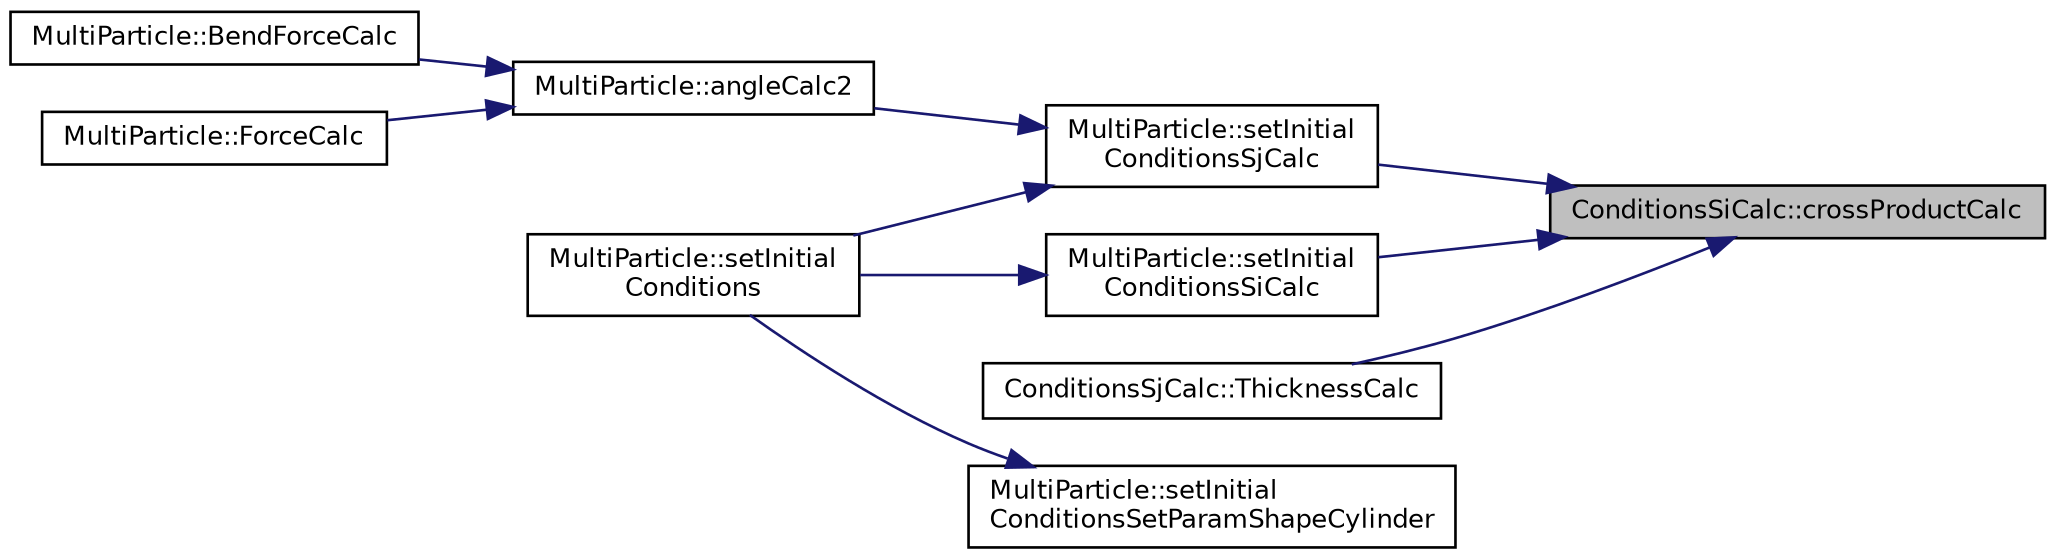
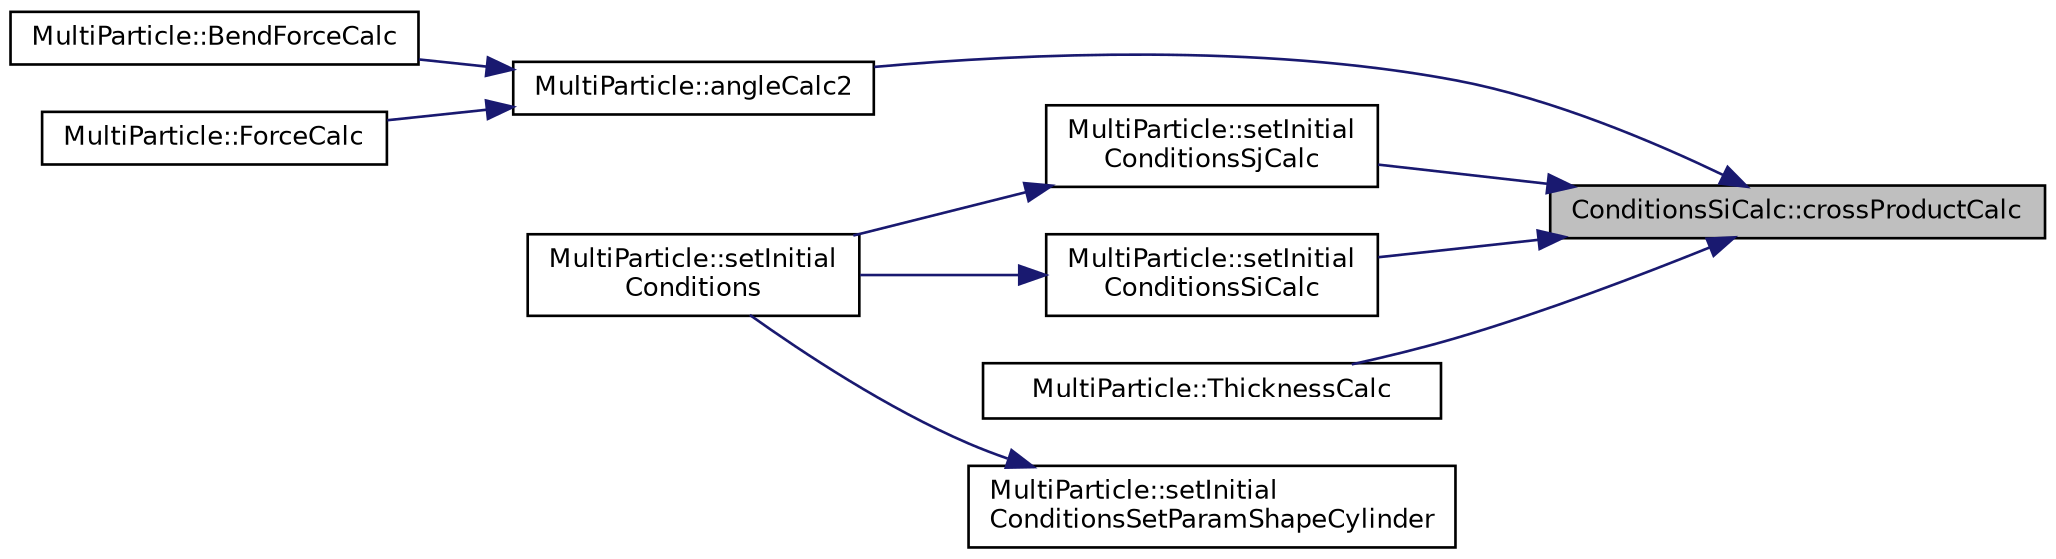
(947, 116) -> (1308, 61)
(1212, 391) -> (1212, 391)
